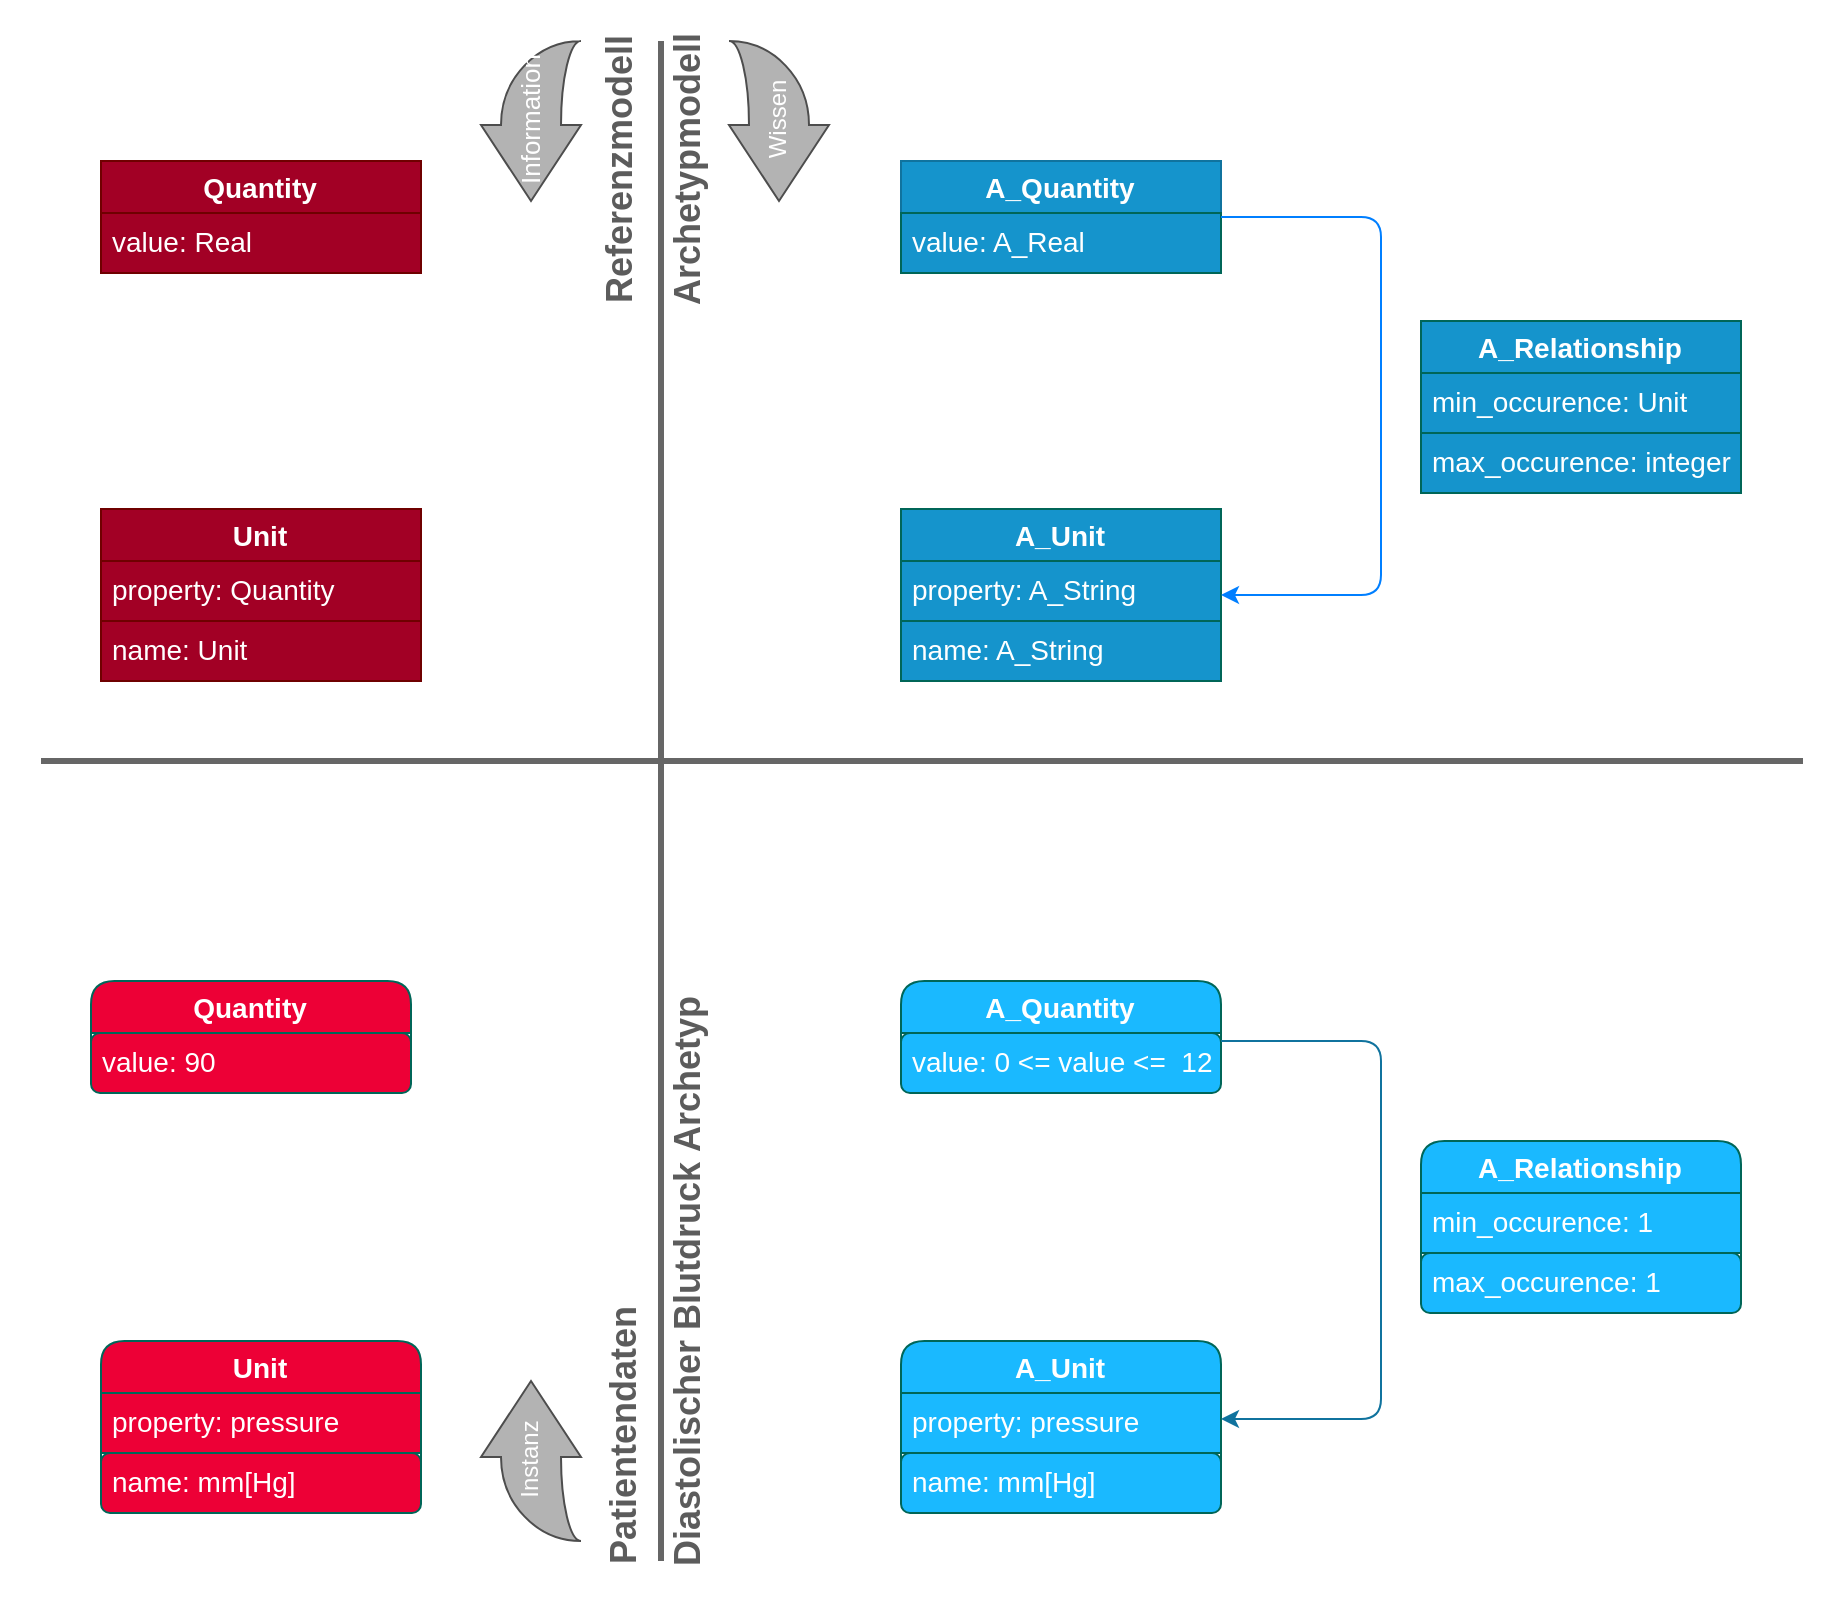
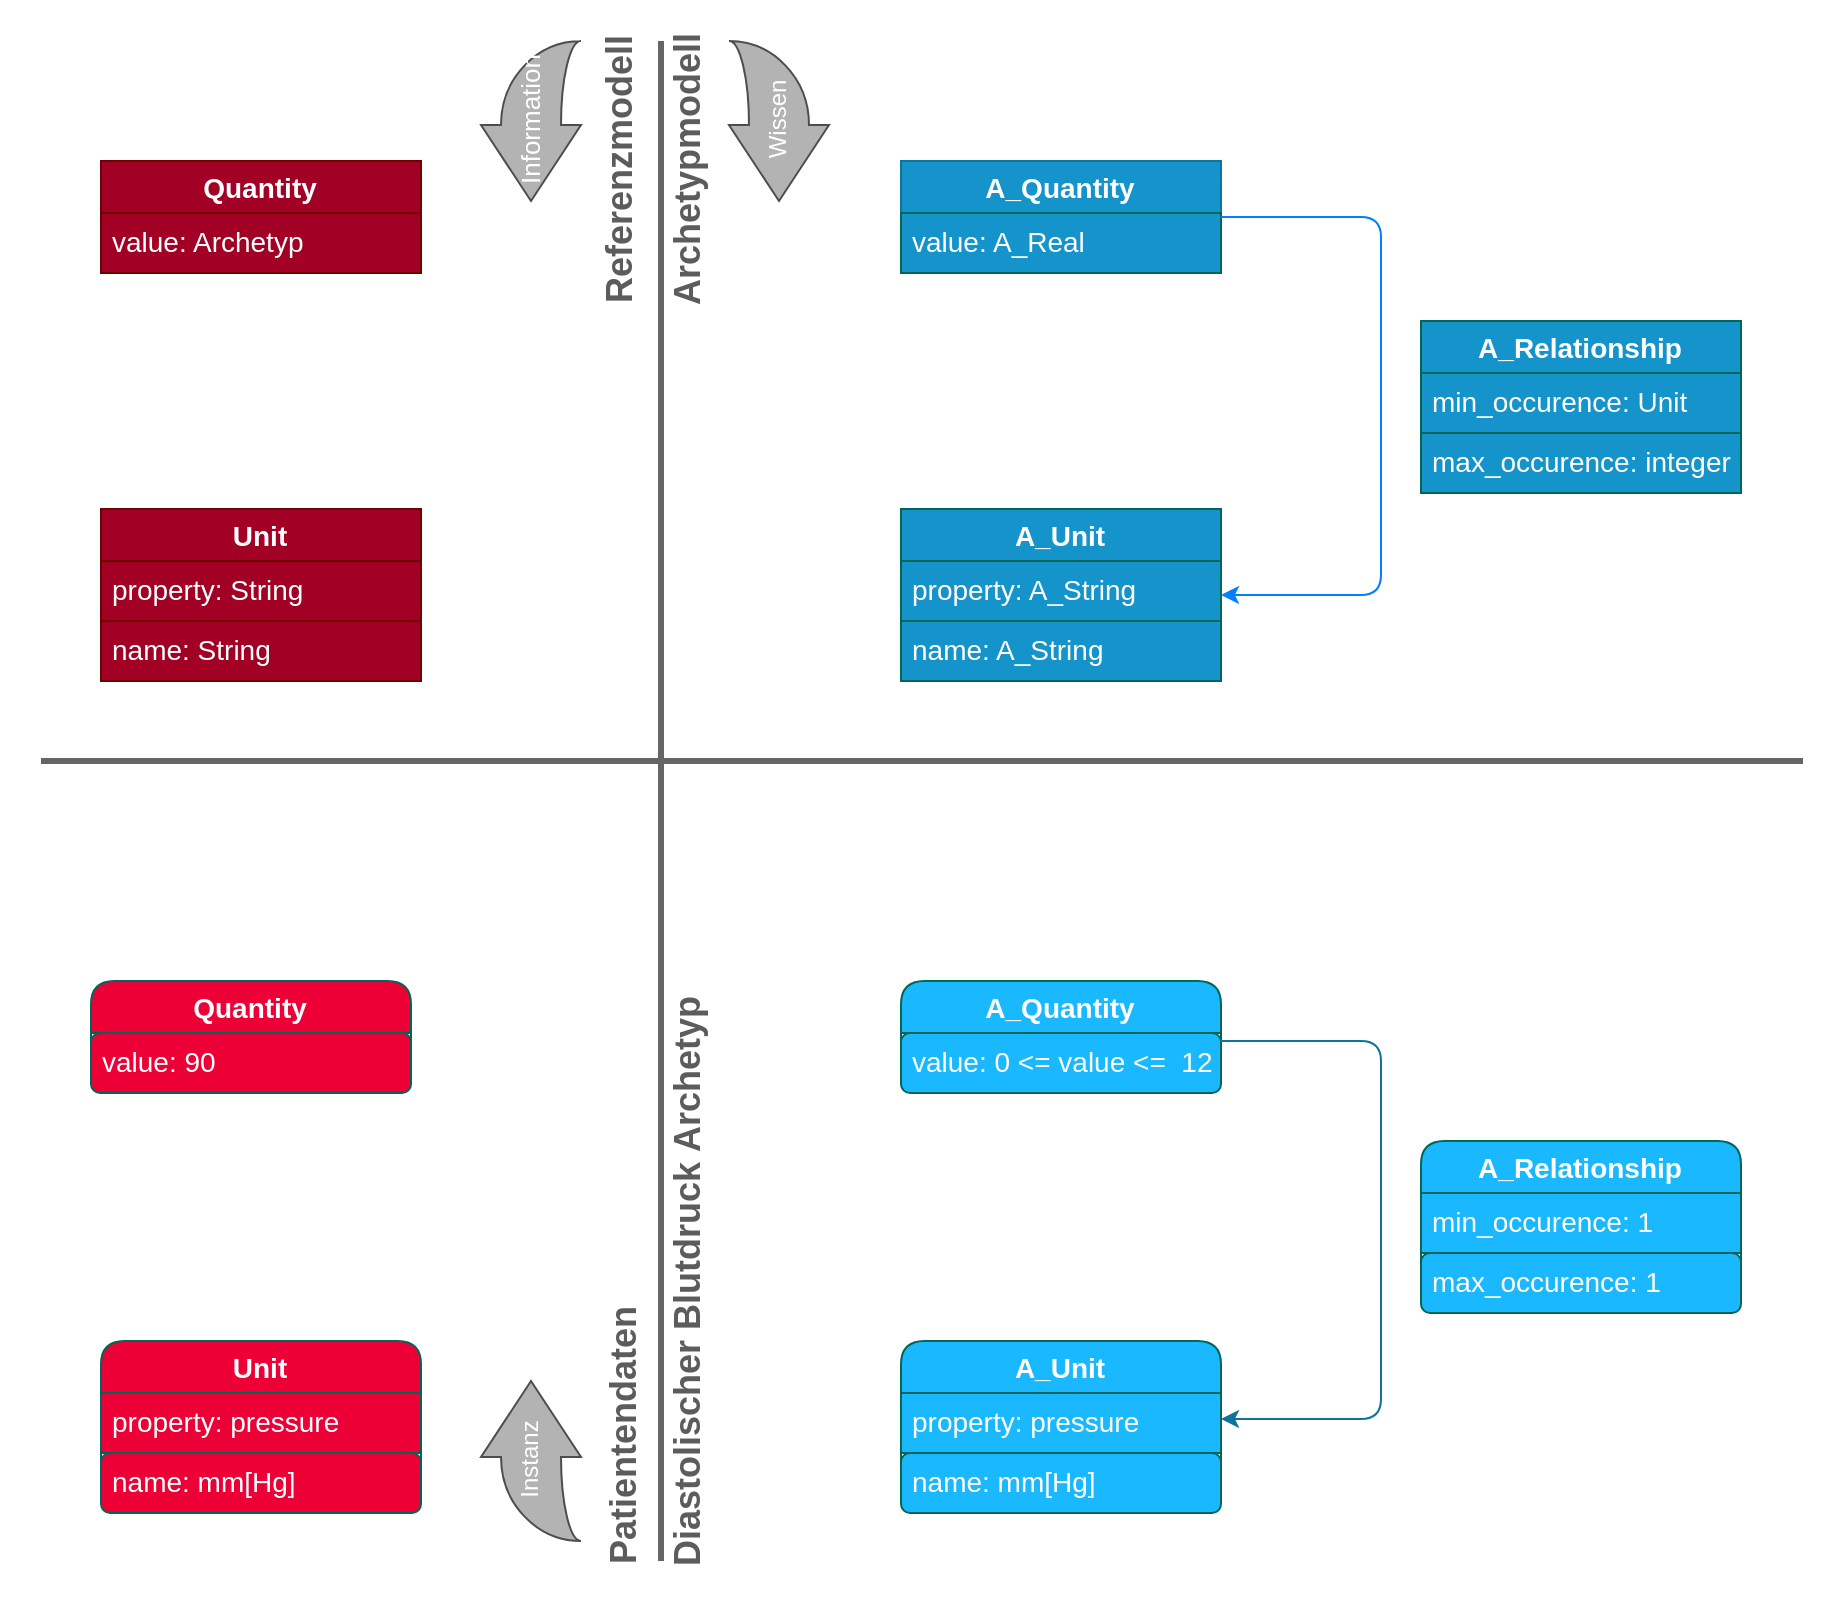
(184, 243) -> (219, 243)
(242, 591) -> (227, 591)
(179, 651) -> (195, 651)
